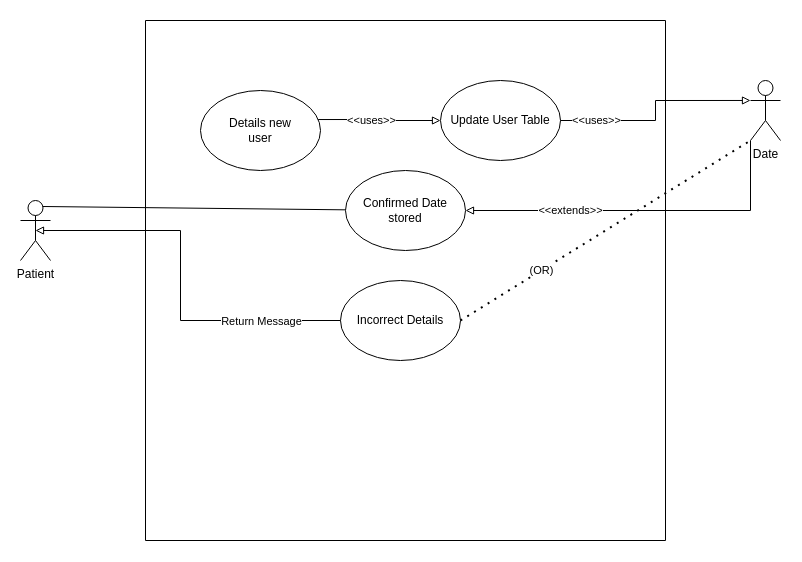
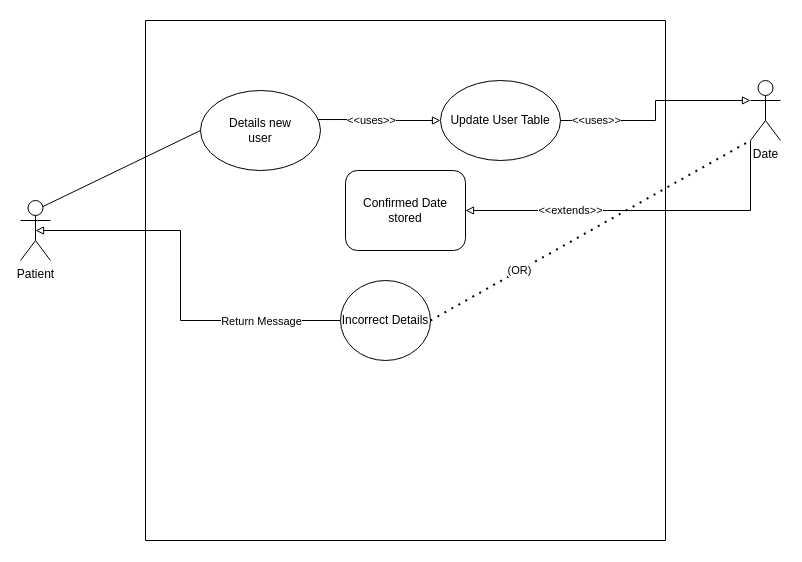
(194, 208) -> (122, 169)
(406, 211) -> (406, 211)
(401, 321) -> (386, 321)
